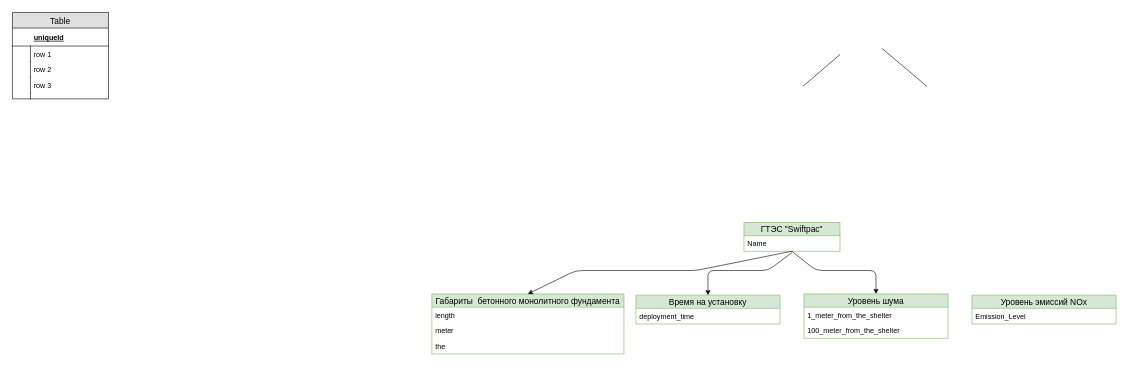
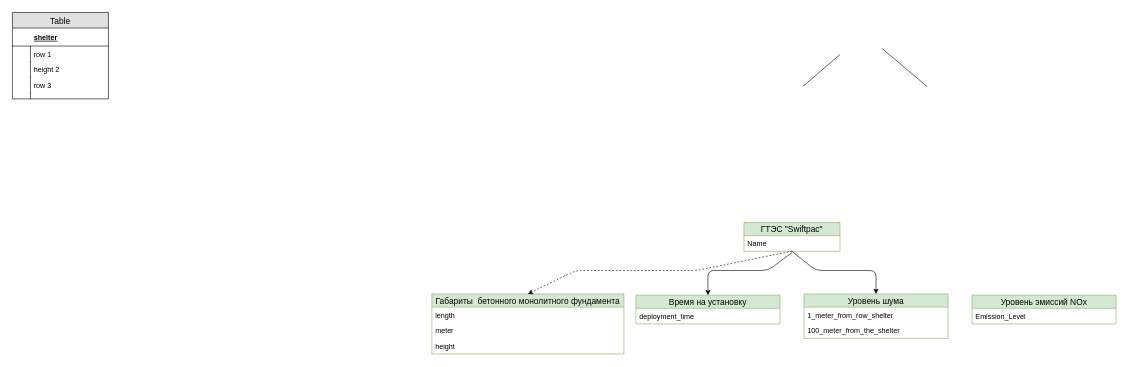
(49, 37) -> (47, 37)
(43, 70) -> (48, 70)
(659, 270) -> (659, 270)
(854, 315) -> (854, 315)
(441, 346) -> (446, 346)
